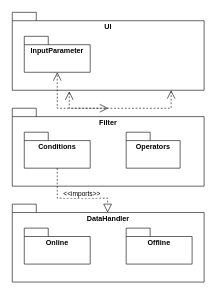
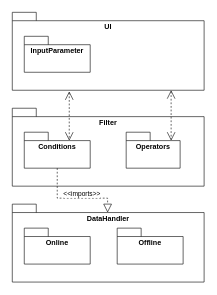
(69, 106) -> (69, 122)
(139, 108) -> (171, 122)
(159, 246) -> (150, 246)
